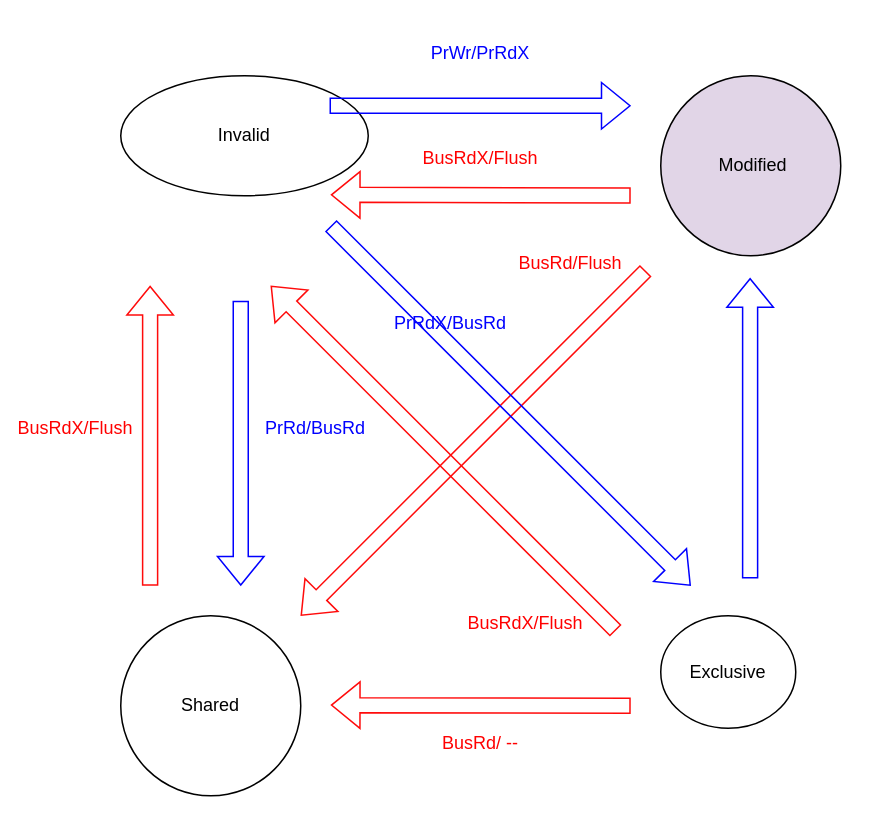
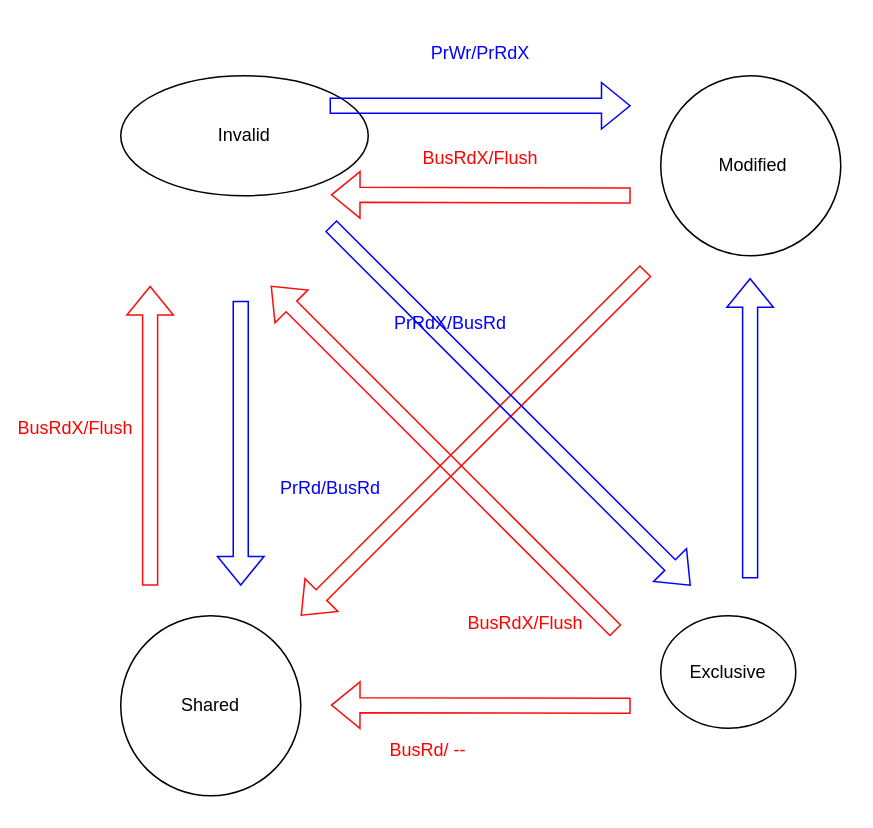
(751, 166) -> (751, 166)
(571, 263) -> none
(316, 428) -> (331, 488)
(481, 743) -> (428, 751)
